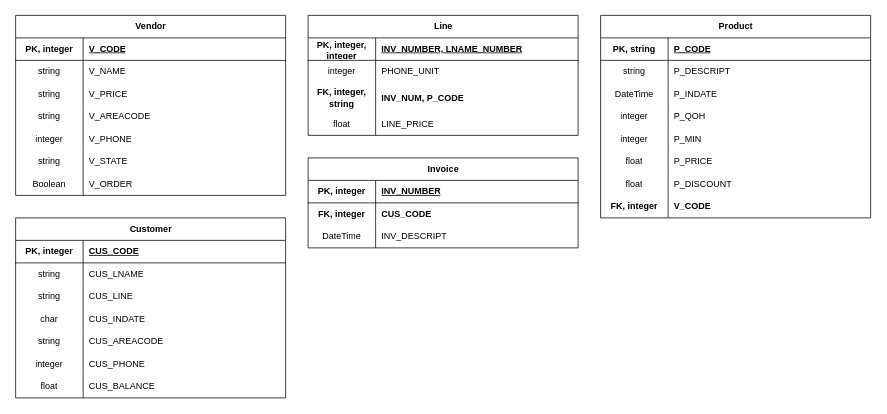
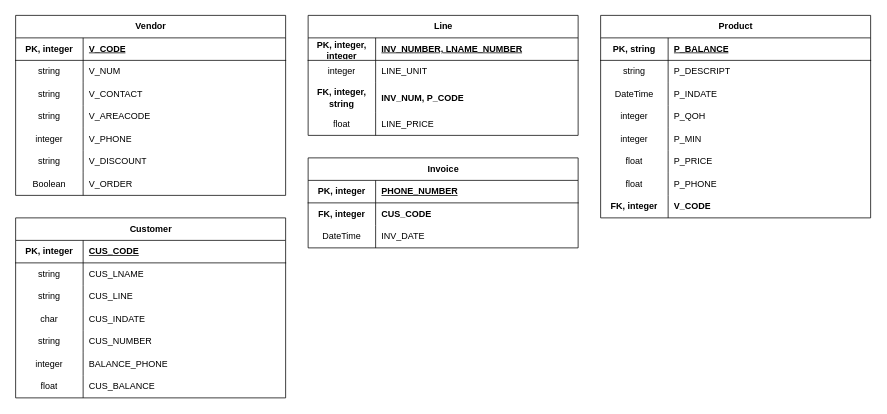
(689, 49) -> (697, 49)
(104, 72) -> (101, 72)
(407, 72) -> (404, 72)
(107, 94) -> (112, 94)
(107, 162) -> (114, 162)
(699, 184) -> (692, 184)
(407, 192) -> (412, 192)
(412, 237) -> (402, 237)
(119, 342) -> (114, 342)
(112, 364) -> (122, 364)
